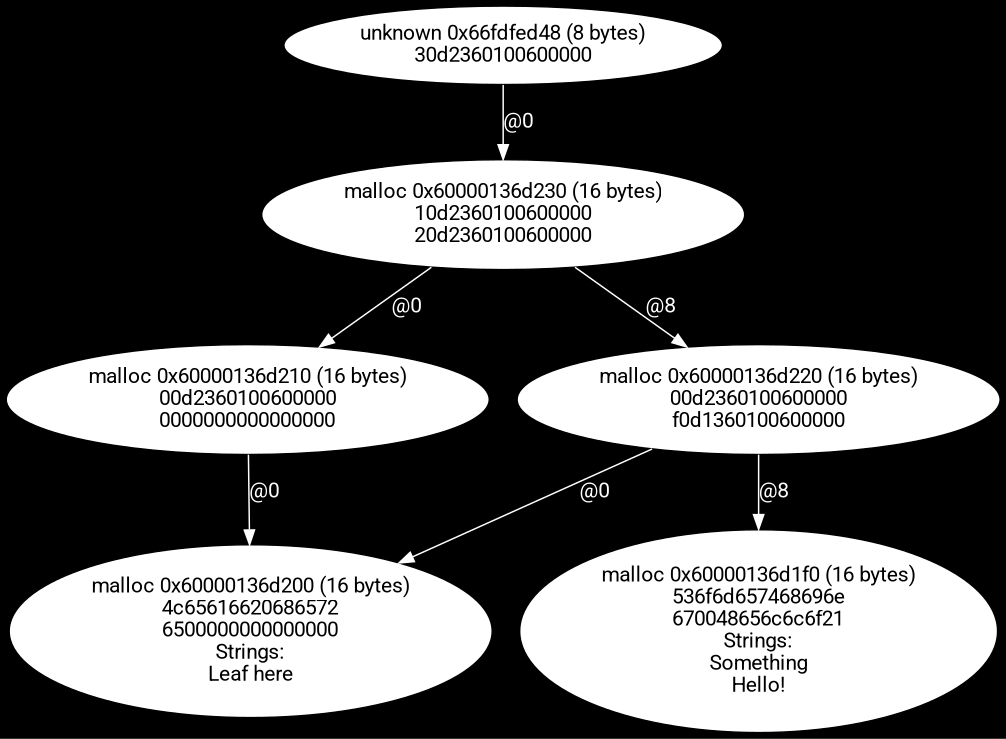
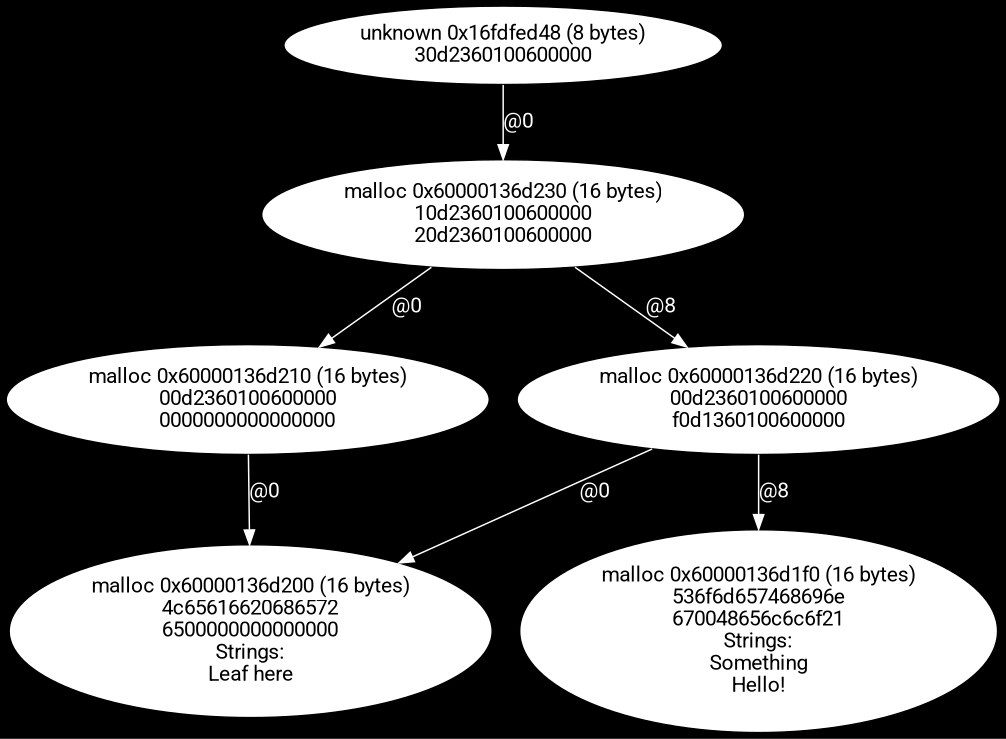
(503, 45) -> (503, 45)
